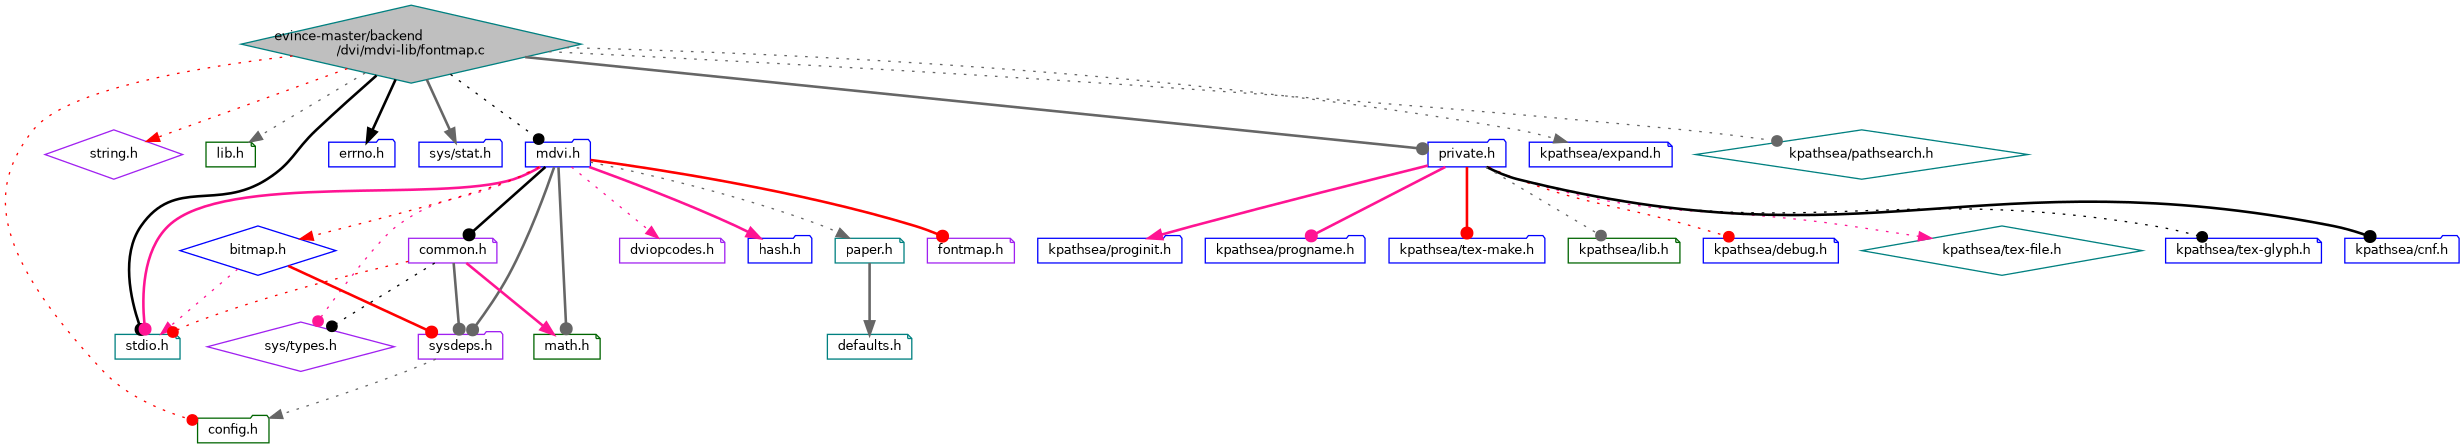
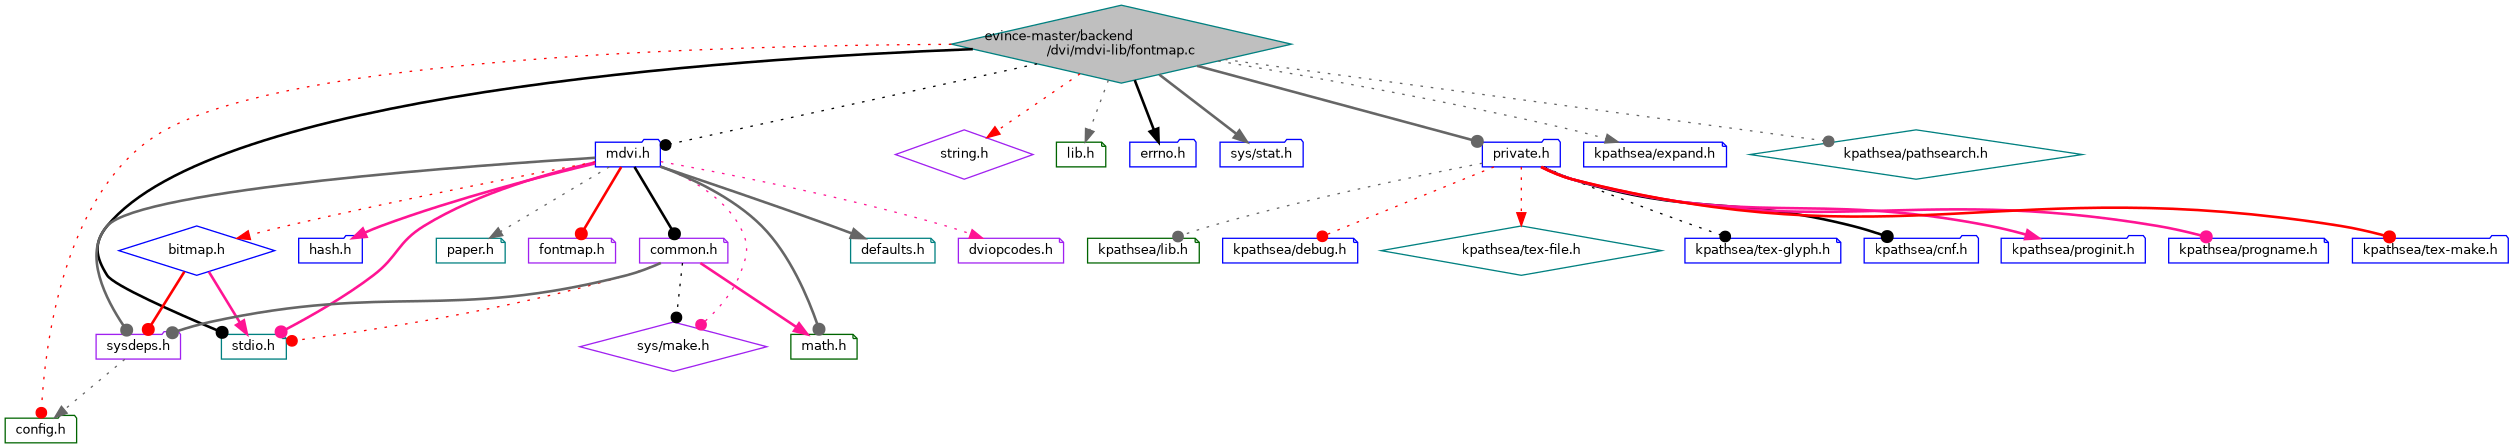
(1701, 212) -> (1521, 190)
(1285, 251) -> (2249, 251)
(870, 292) -> (756, 199)
(204, 297) -> (224, 297)
(301, 347) -> (673, 347)
